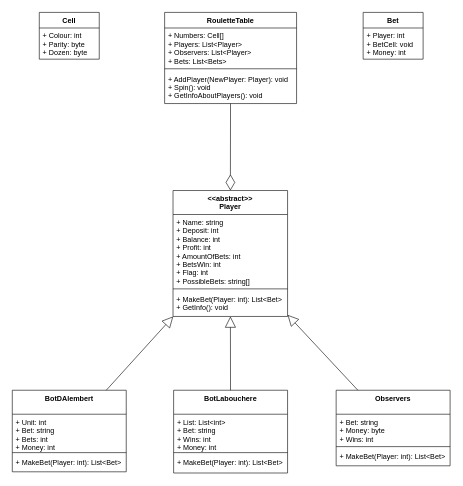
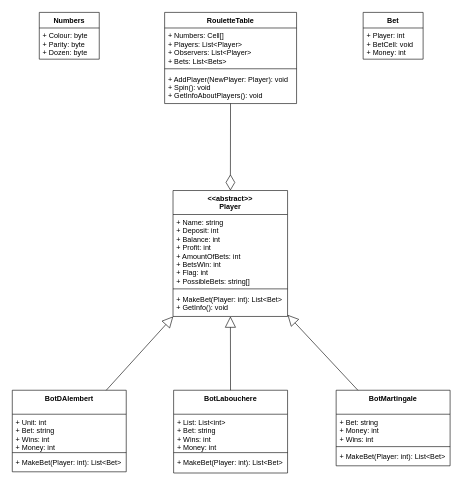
(69, 20) -> (69, 20)
(64, 36) -> (67, 36)
(393, 398) -> (393, 398)
(33, 422) -> (33, 422)
(362, 422) -> (362, 422)
